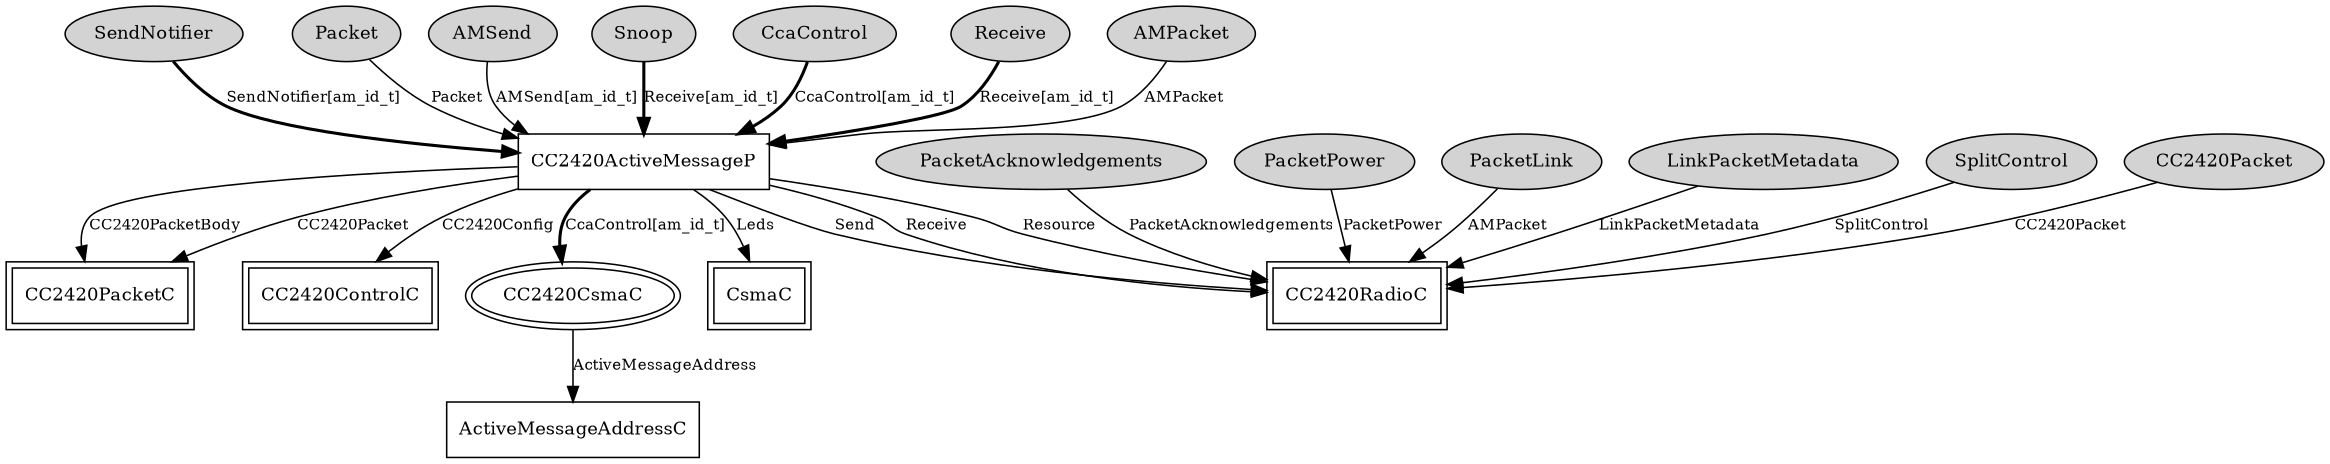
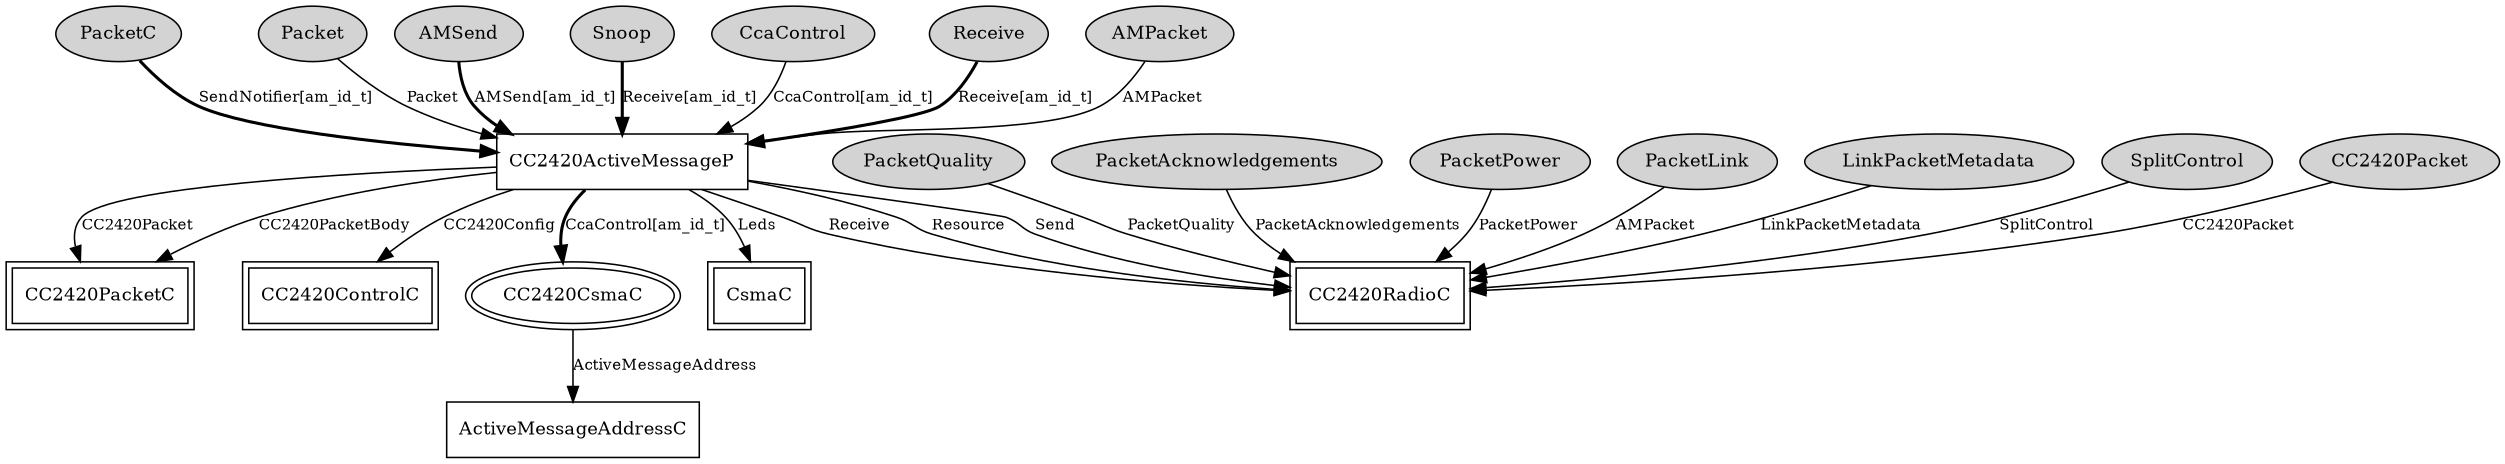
(154, 34) -> (119, 34)
(491, 98) -> (469, 99)
(787, 100) -> (765, 100)
none -> (929, 162)
